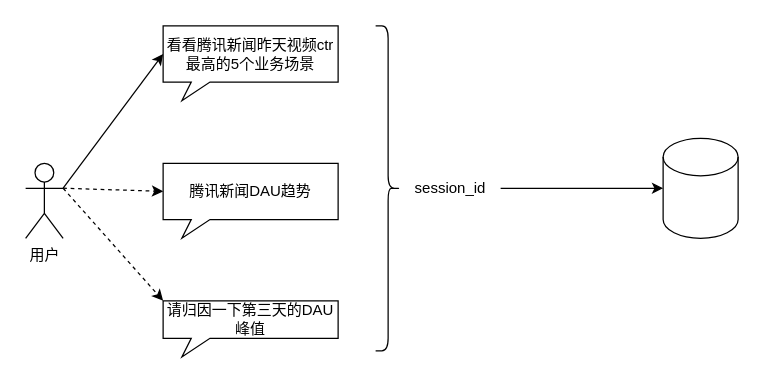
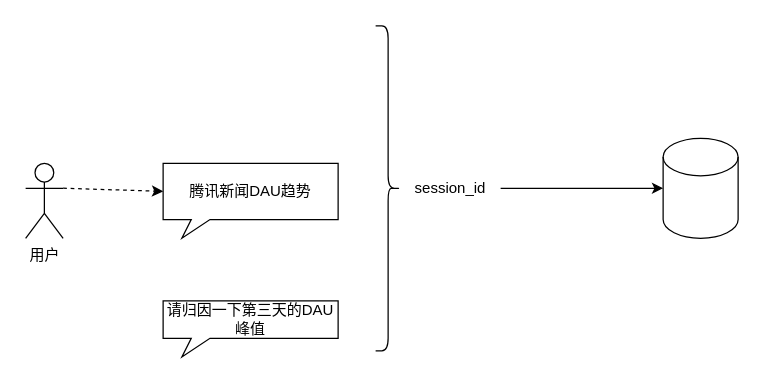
(251, 63) -> none
(111, 124) -> none
(112, 243) -> none
